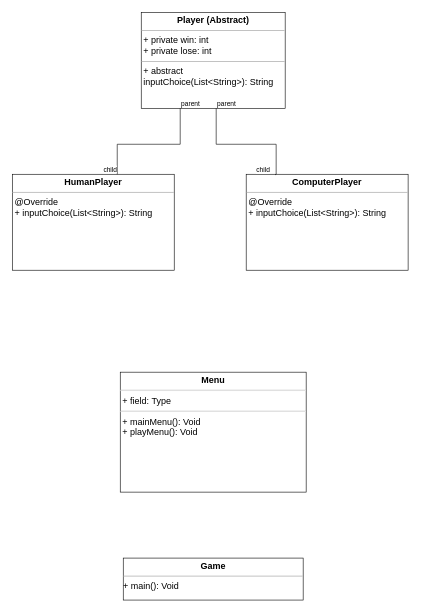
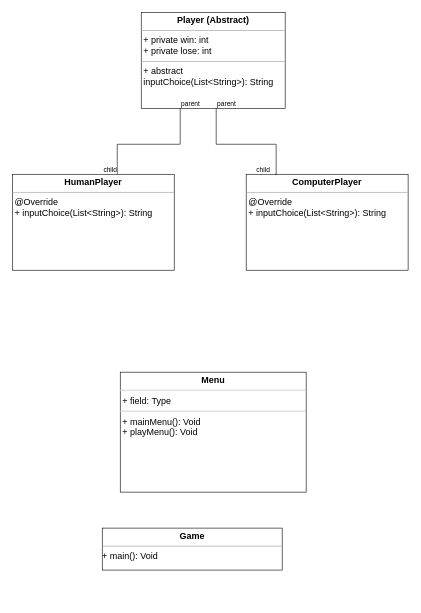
(213, 579) -> (192, 549)
